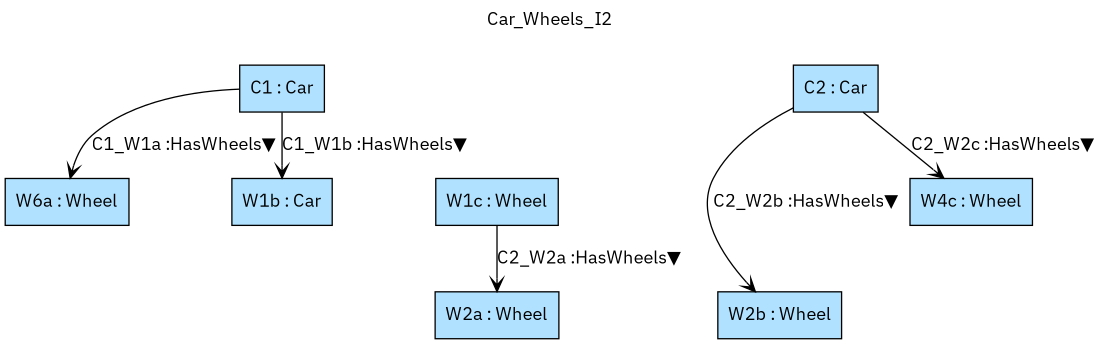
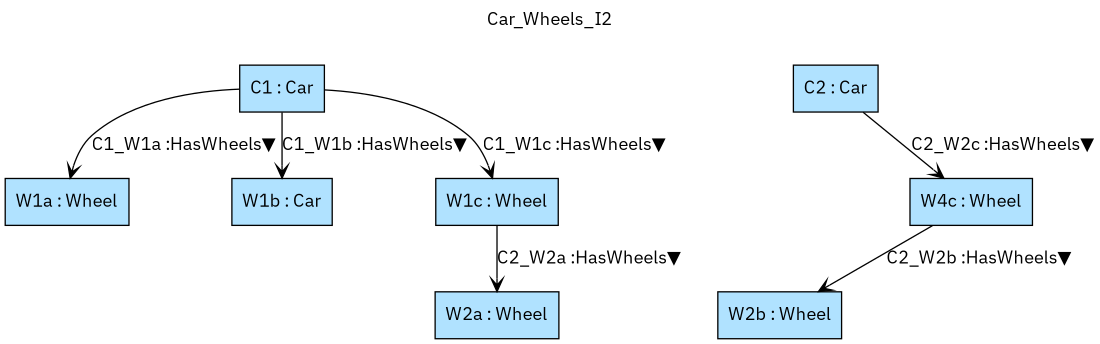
none -> (417, 107)
(712, 182) -> (881, 255)
(67, 202) -> (67, 202)
